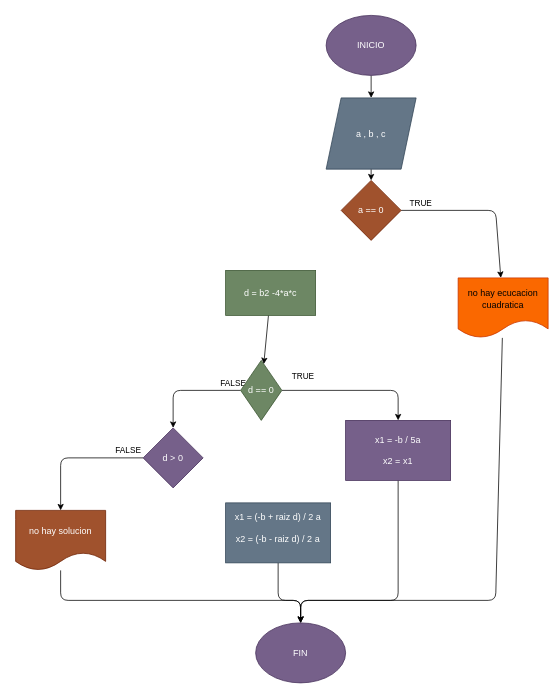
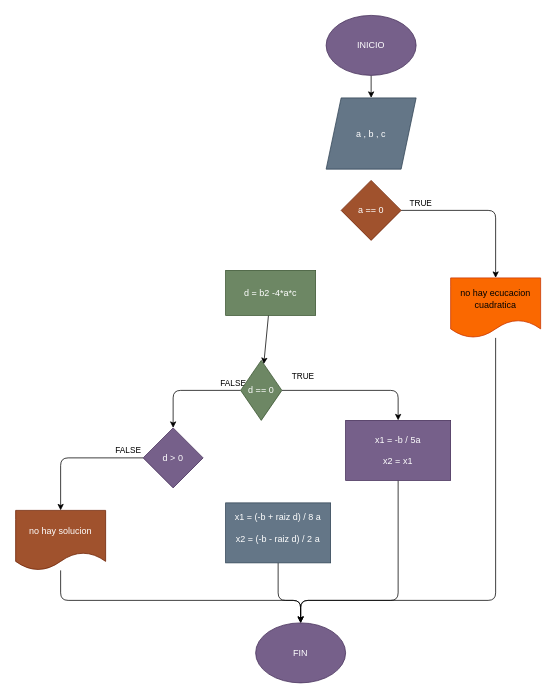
(371, 173) -> none
(503, 308) -> (495, 308)
(278, 533) -> (278, 533)
